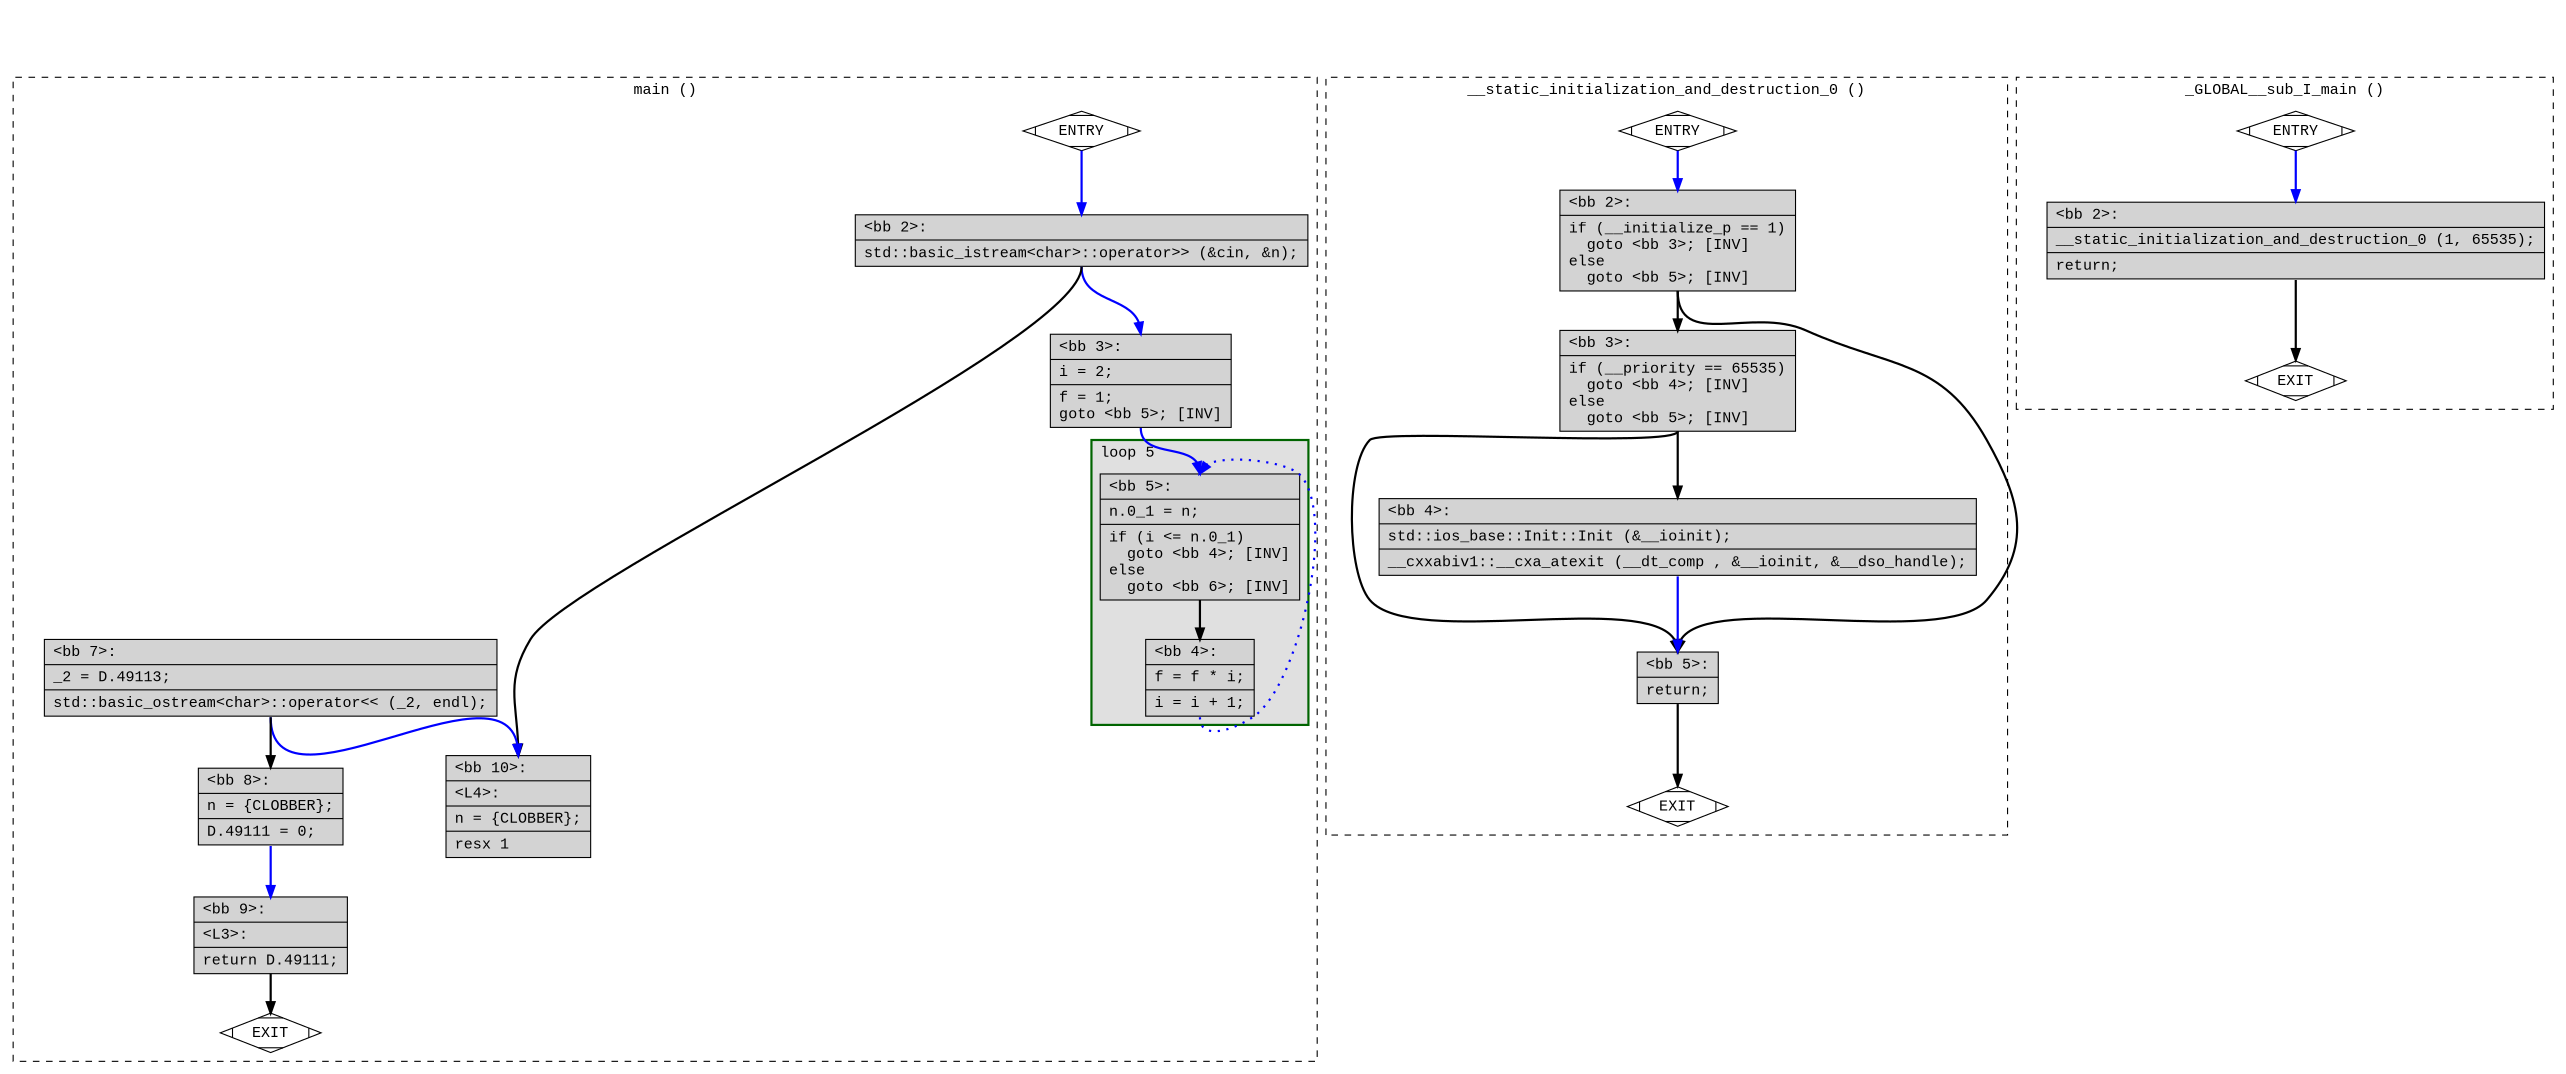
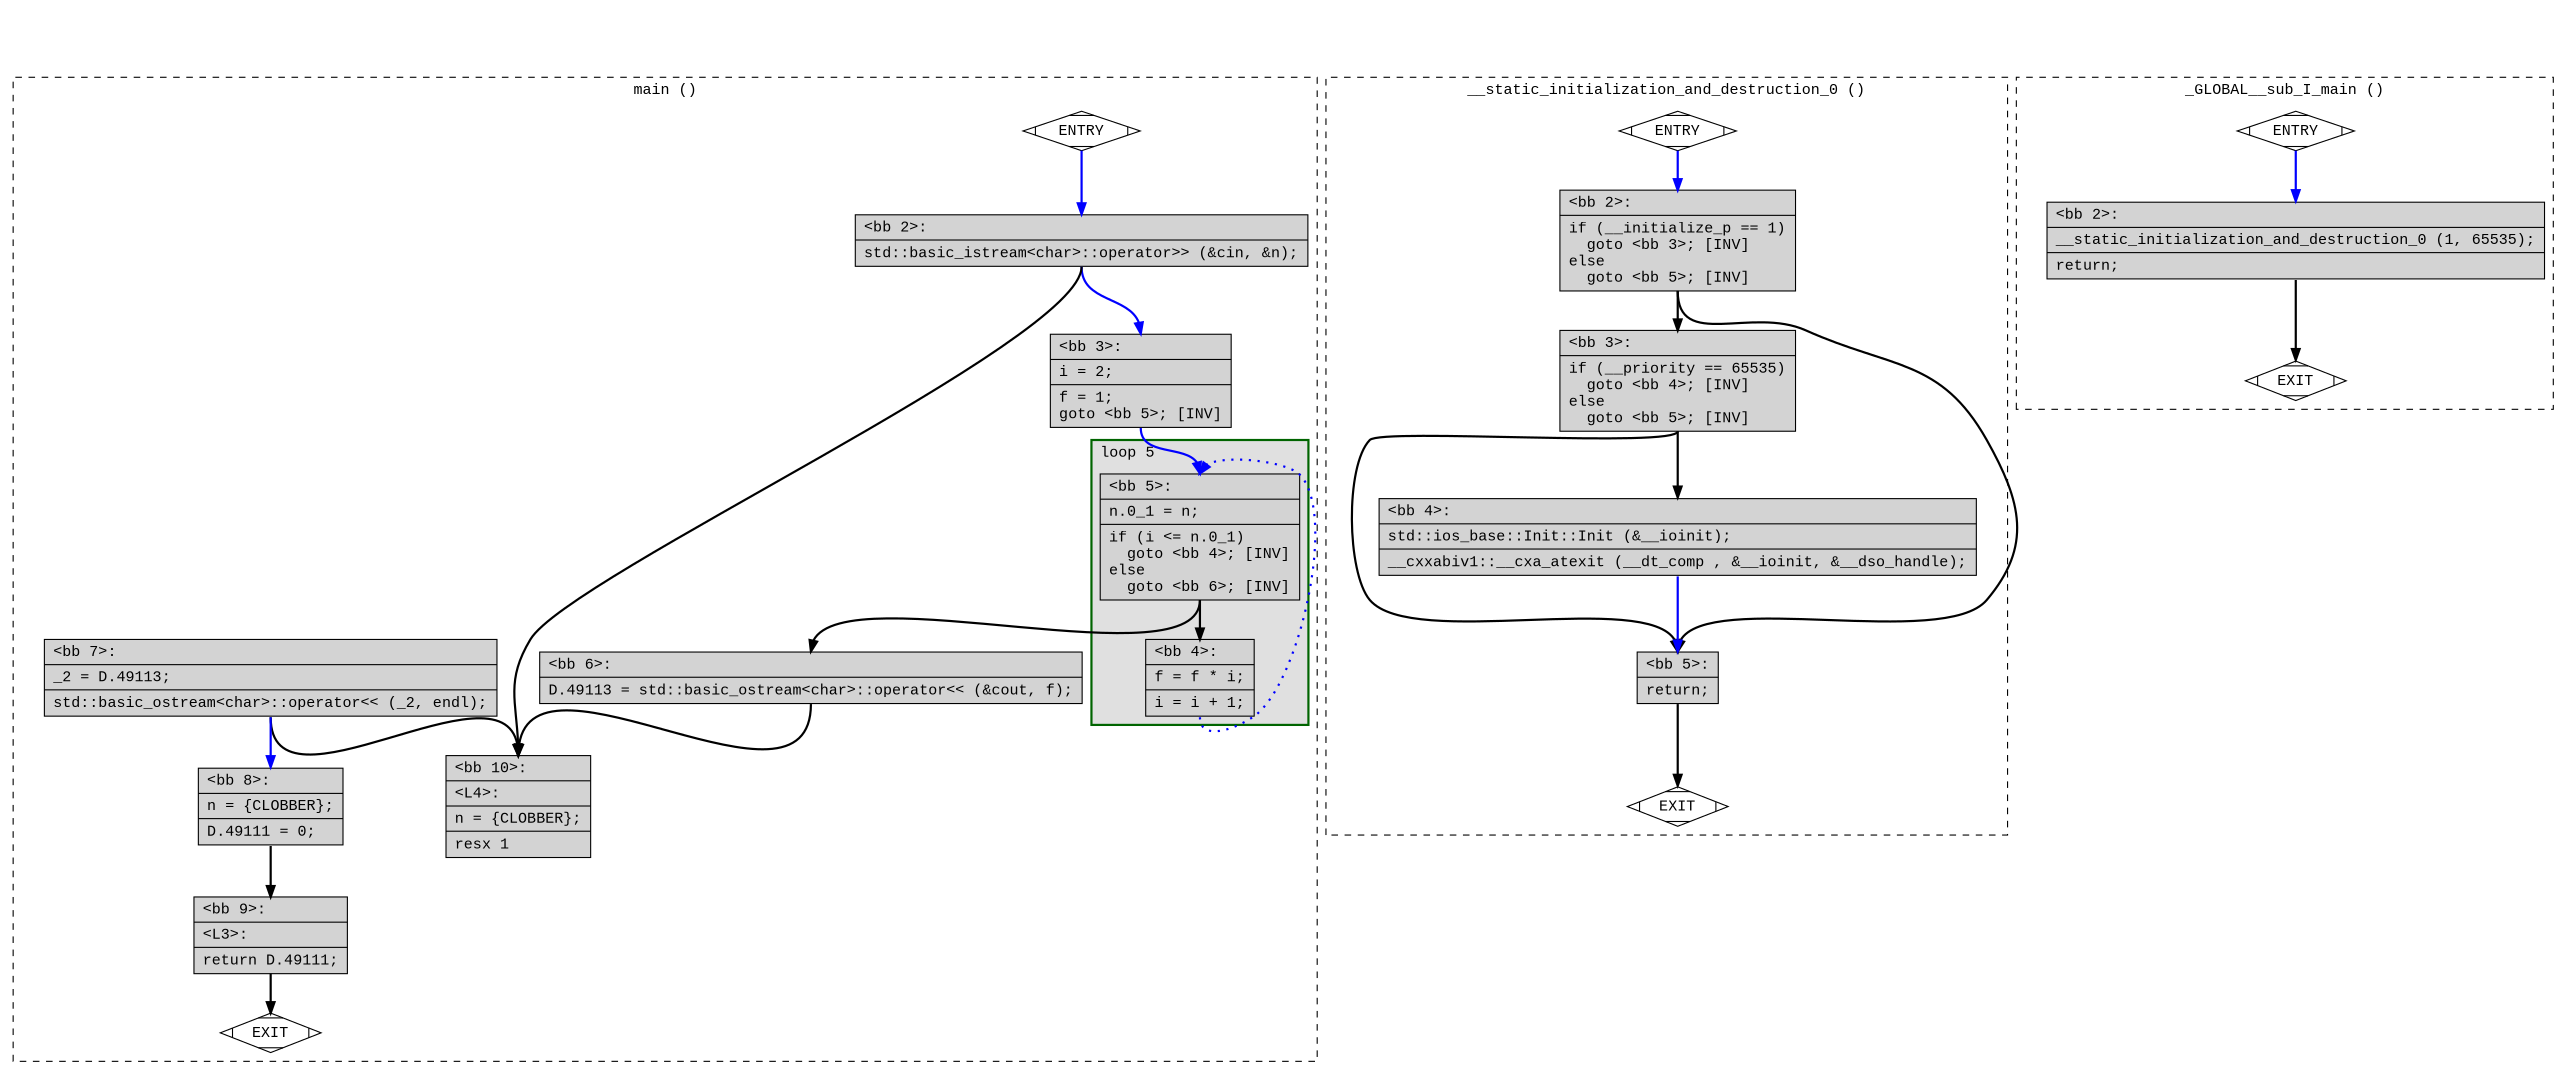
none -> (811, 678)
(271, 737) -> (271, 737)
(389, 738) -> (389, 738)
(271, 866) -> (271, 866)
